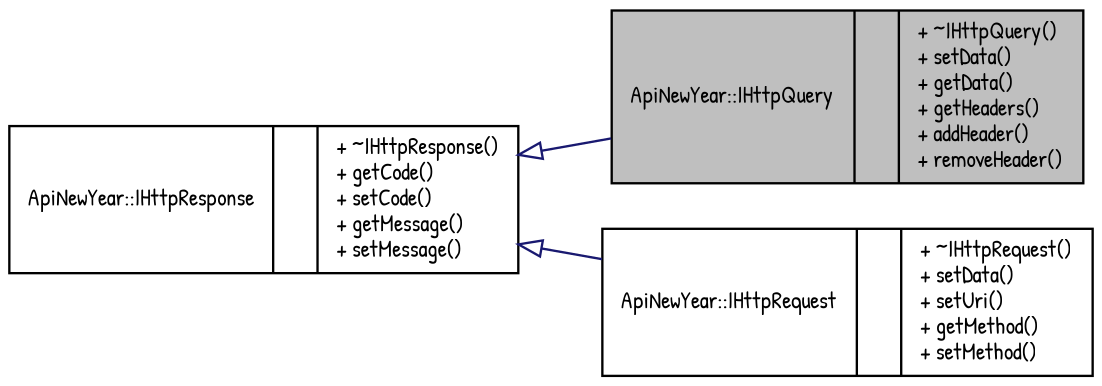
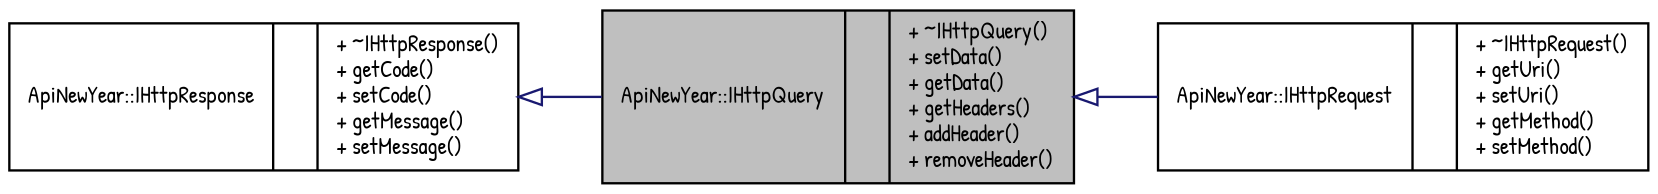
(572, 254) -> (1128, 97)
(968, 275) -> (1519, 70)
